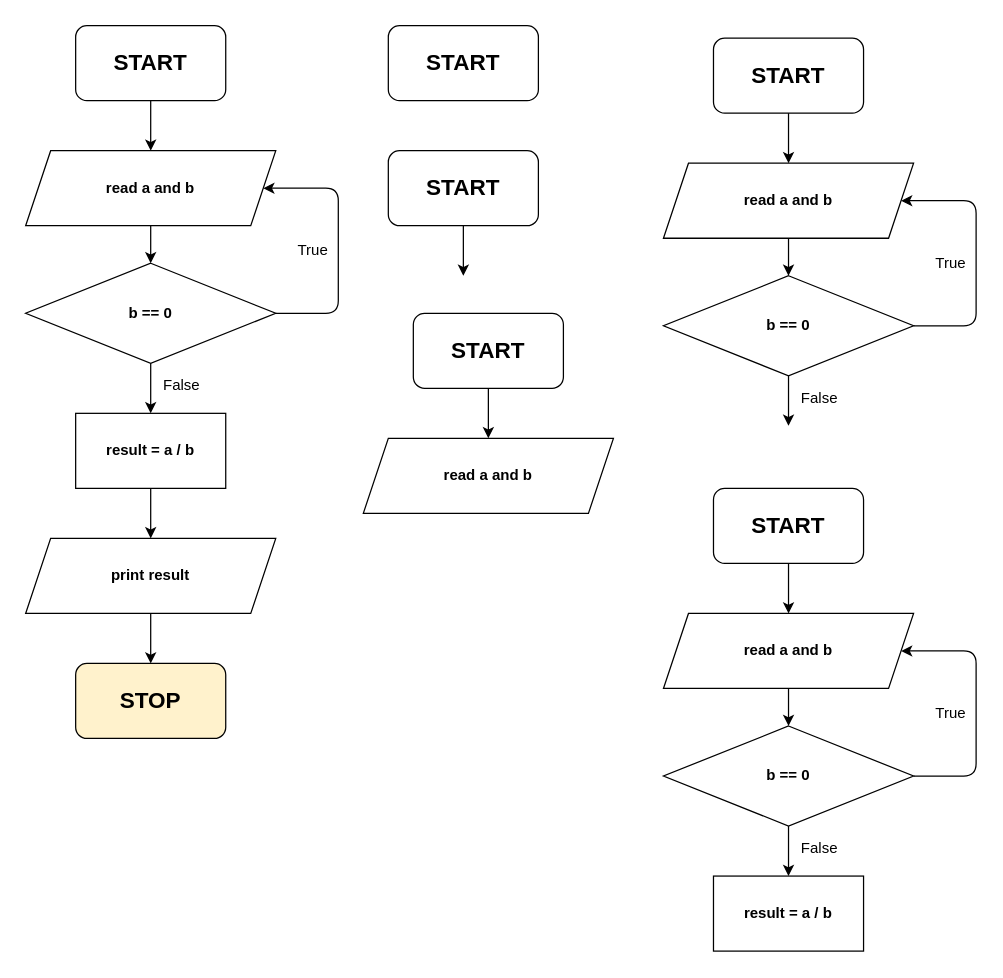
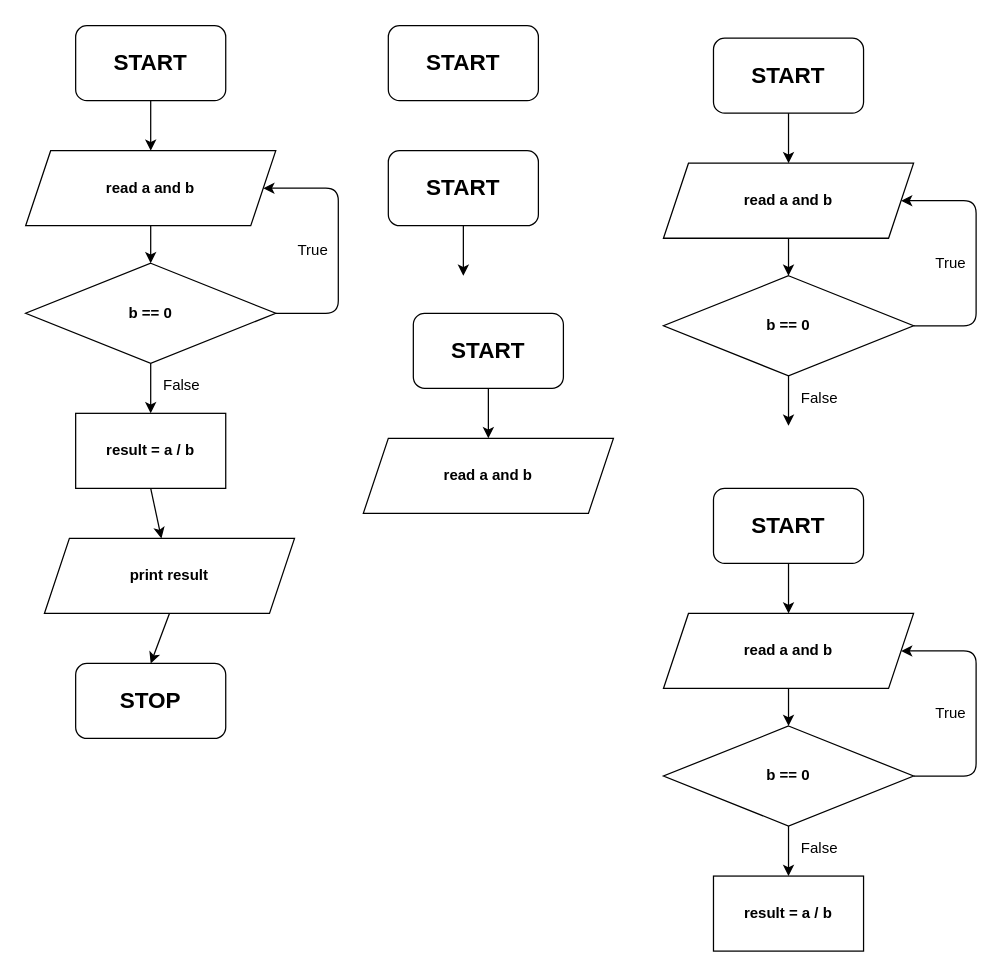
(151, 576) -> (169, 576)
(151, 701) -> (151, 701)
